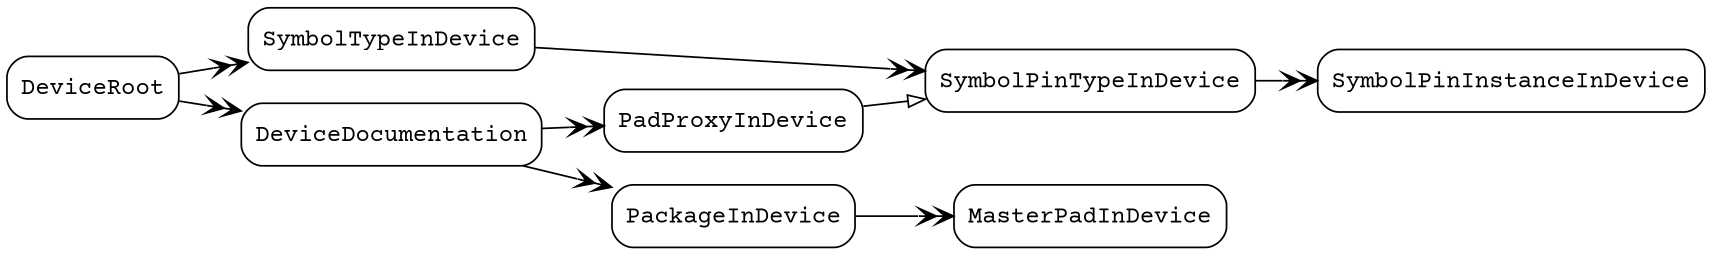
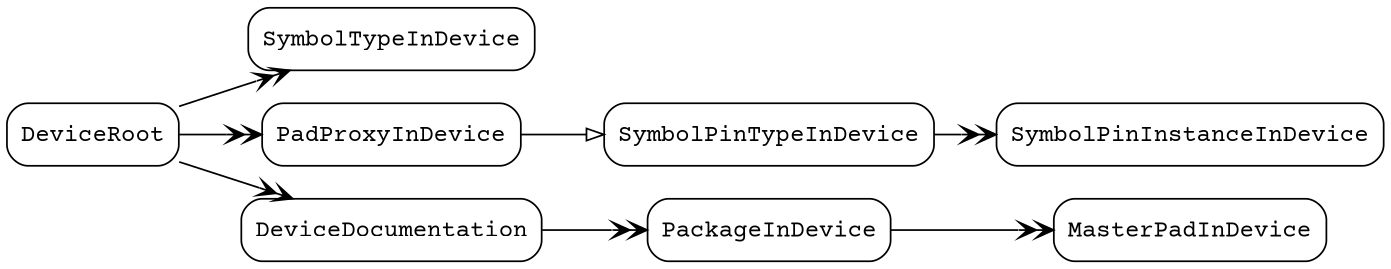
(712, 58) -> none
(555, 128) -> (203, 135)
